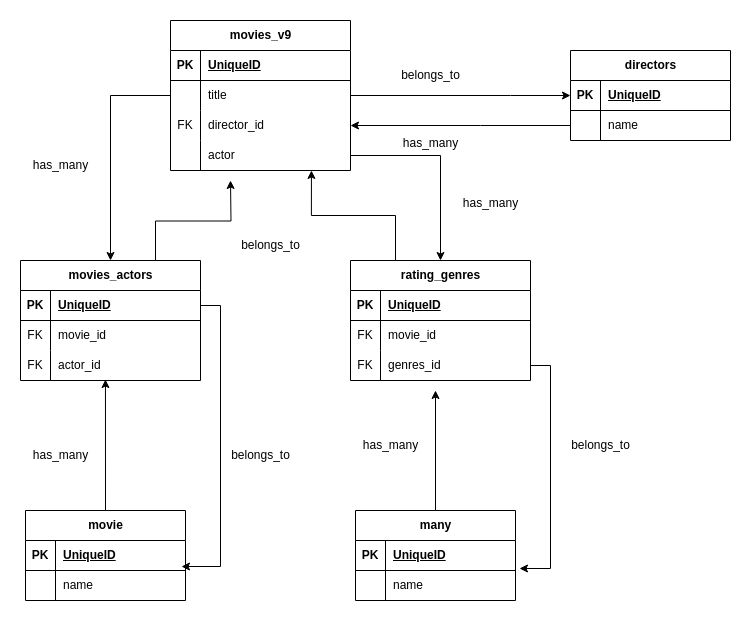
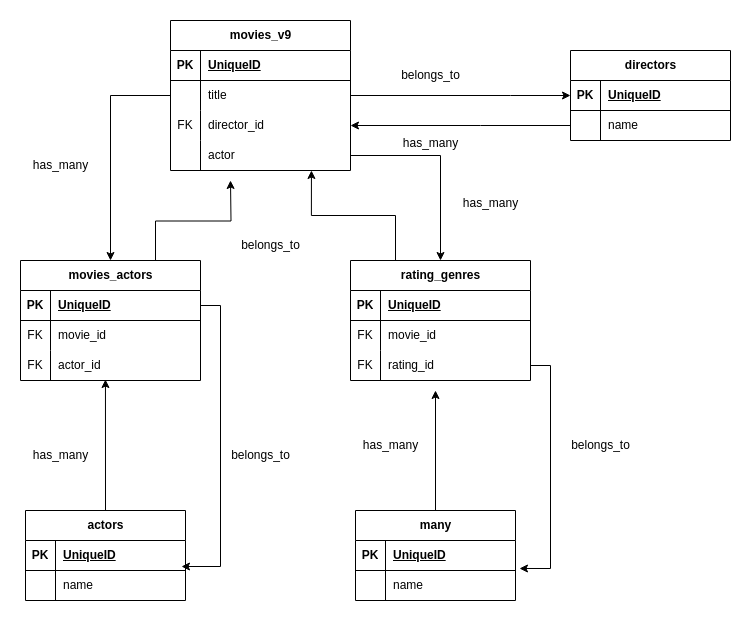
(417, 366) -> (416, 366)
(106, 526) -> (106, 526)
